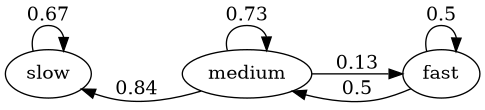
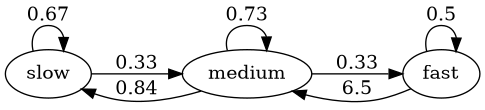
(357, 64) -> (357, 64)
none -> (130, 74)
(357, 89) -> (357, 89)
